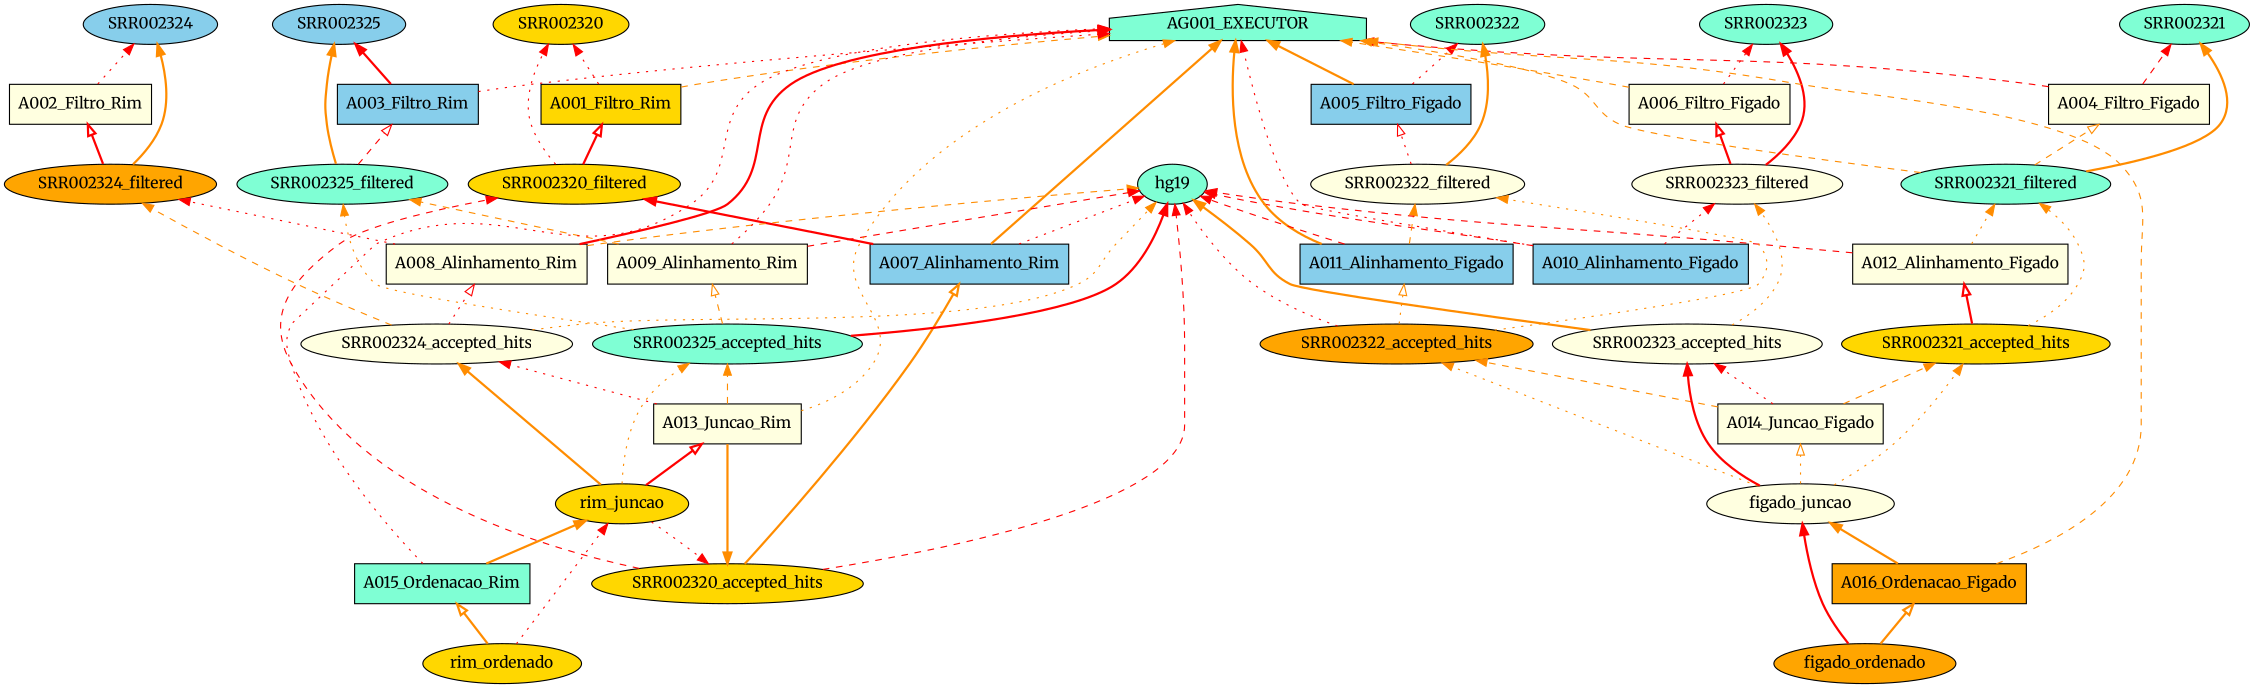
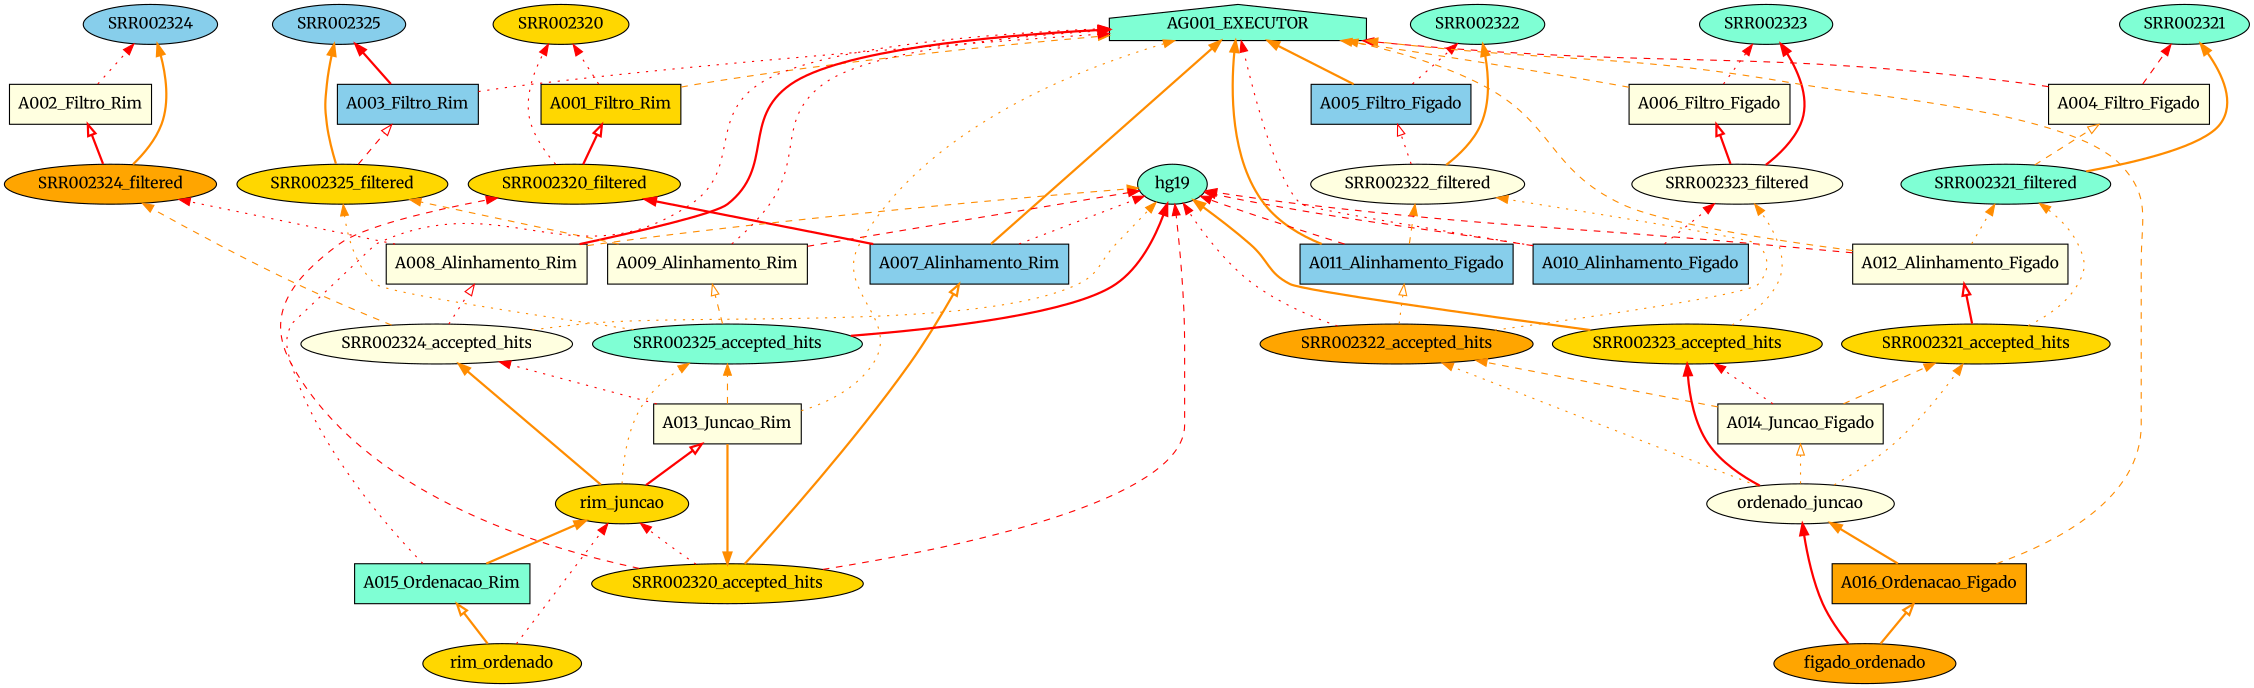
(1638, 130) -> (1588, 183)
(342, 184) -> (342, 184)
(1687, 344) -> (1687, 344)
(1801, 504) -> (1801, 504)
(676, 539) -> (672, 548)
